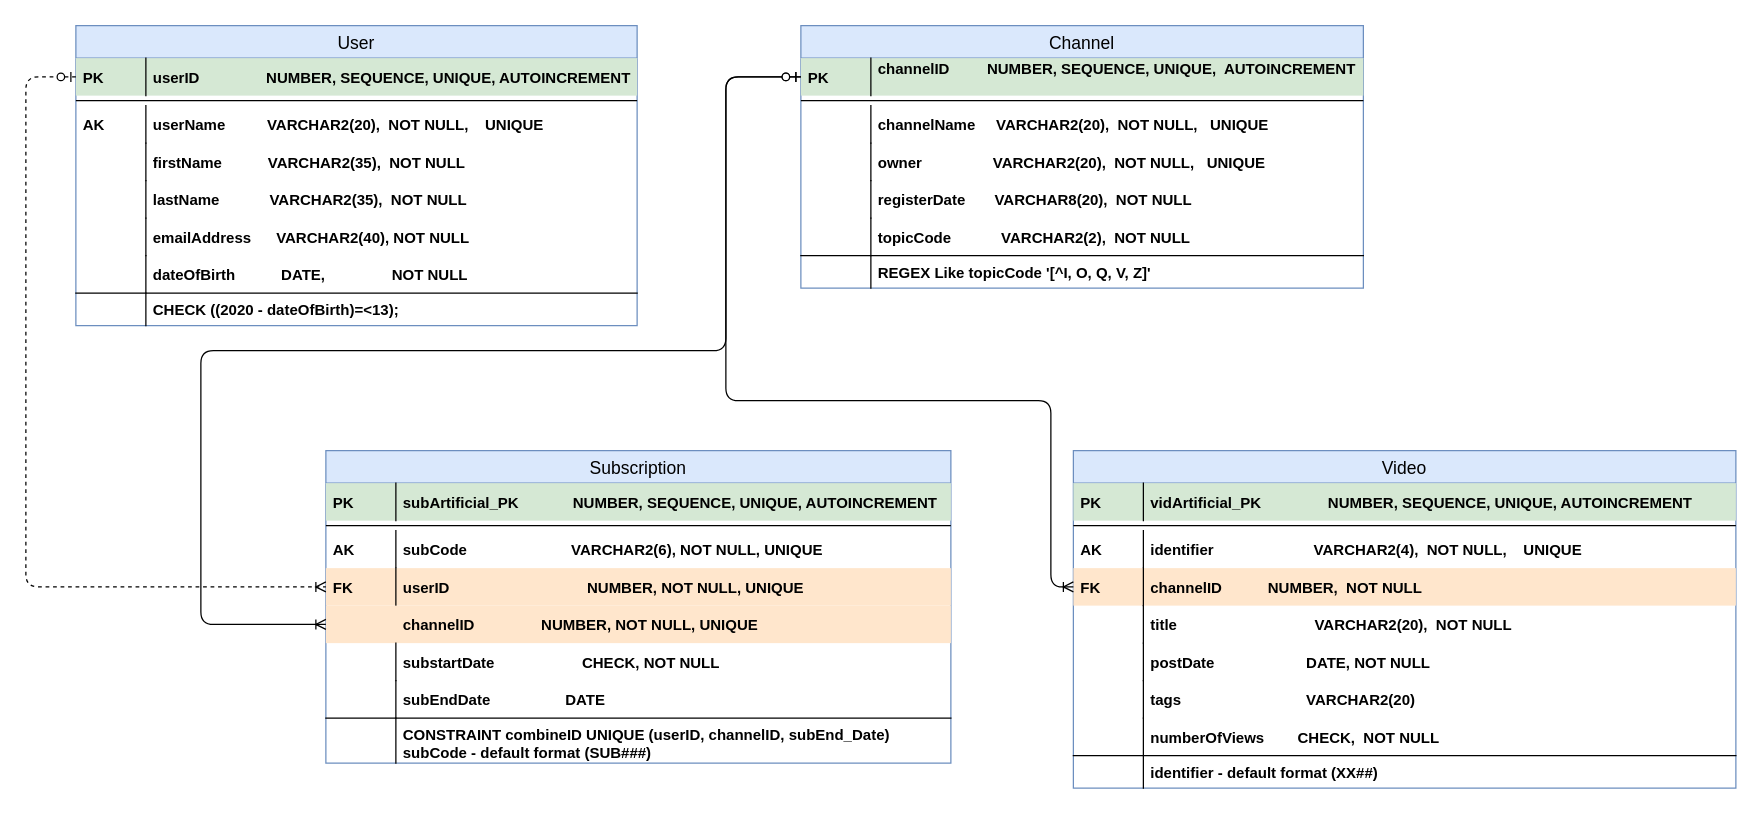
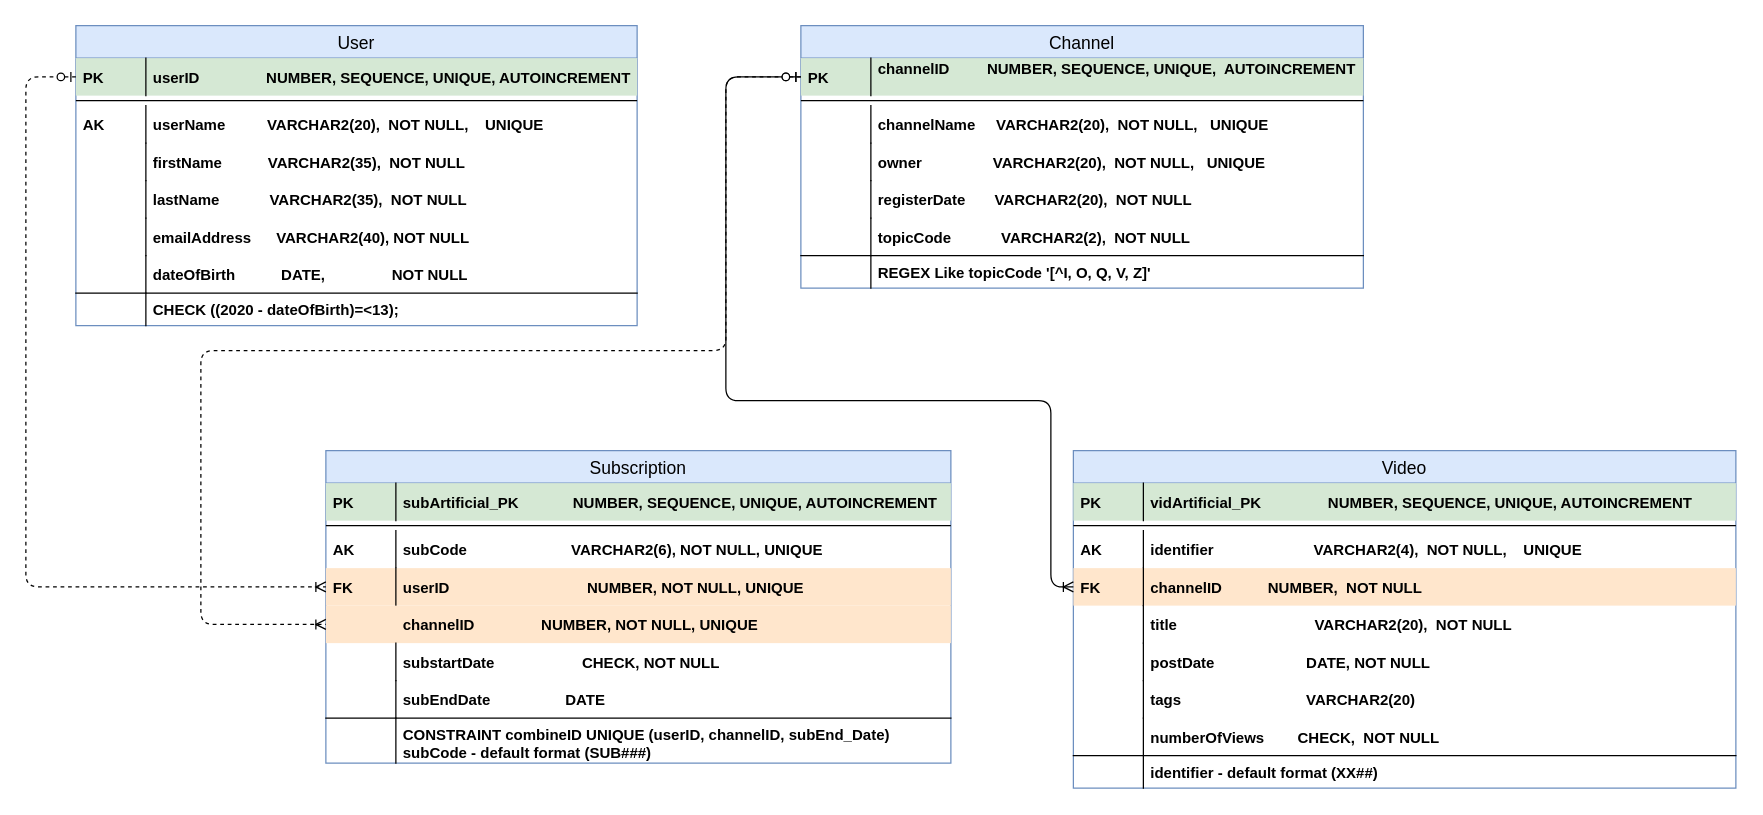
(1042, 200) -> (1042, 200)
(273, 351) -> (273, 351)
